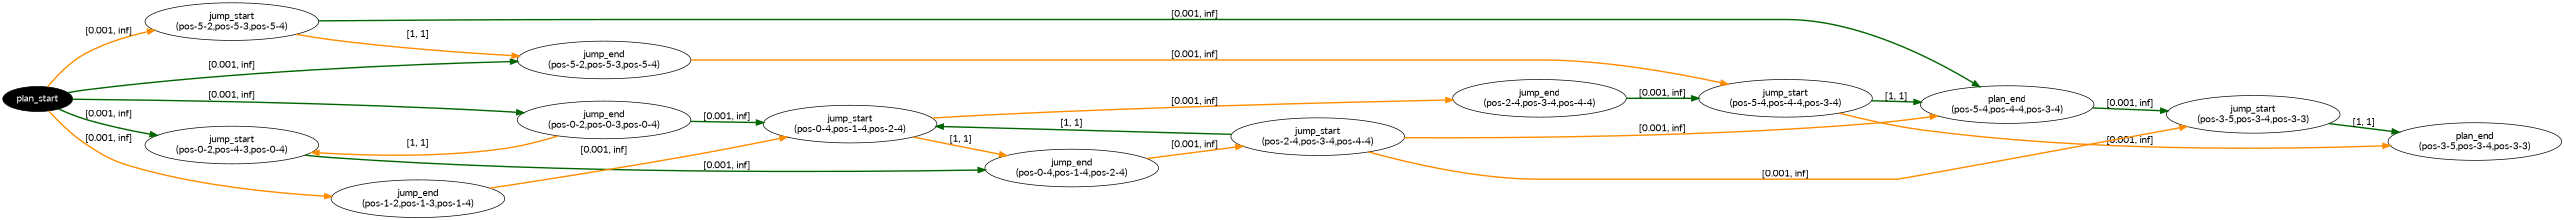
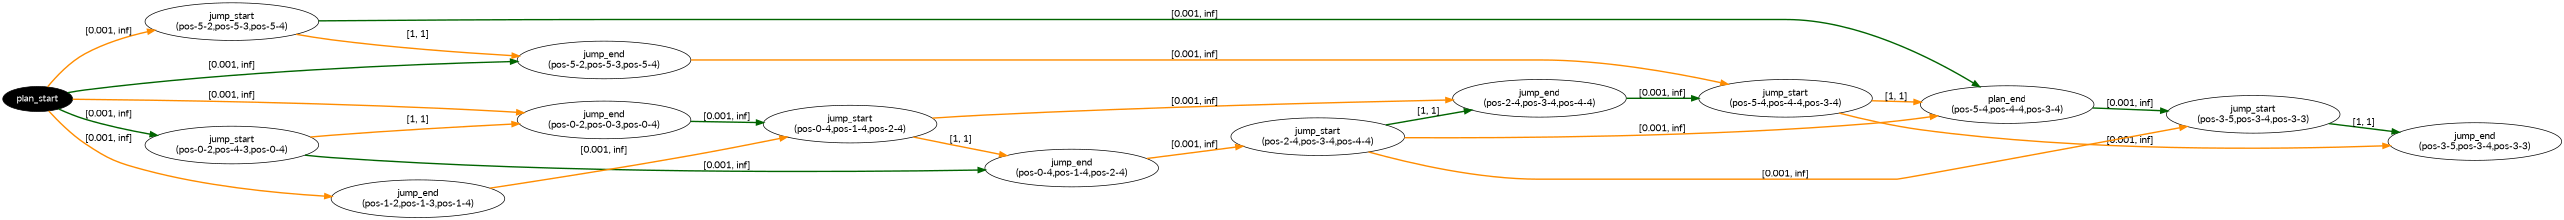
(1893, 101) -> (1893, 101)
(295, 103) -> (295, 103)
(1087, 130) -> (1425, 118)
(2475, 142) -> (2475, 142)
(439, 154) -> (411, 130)
